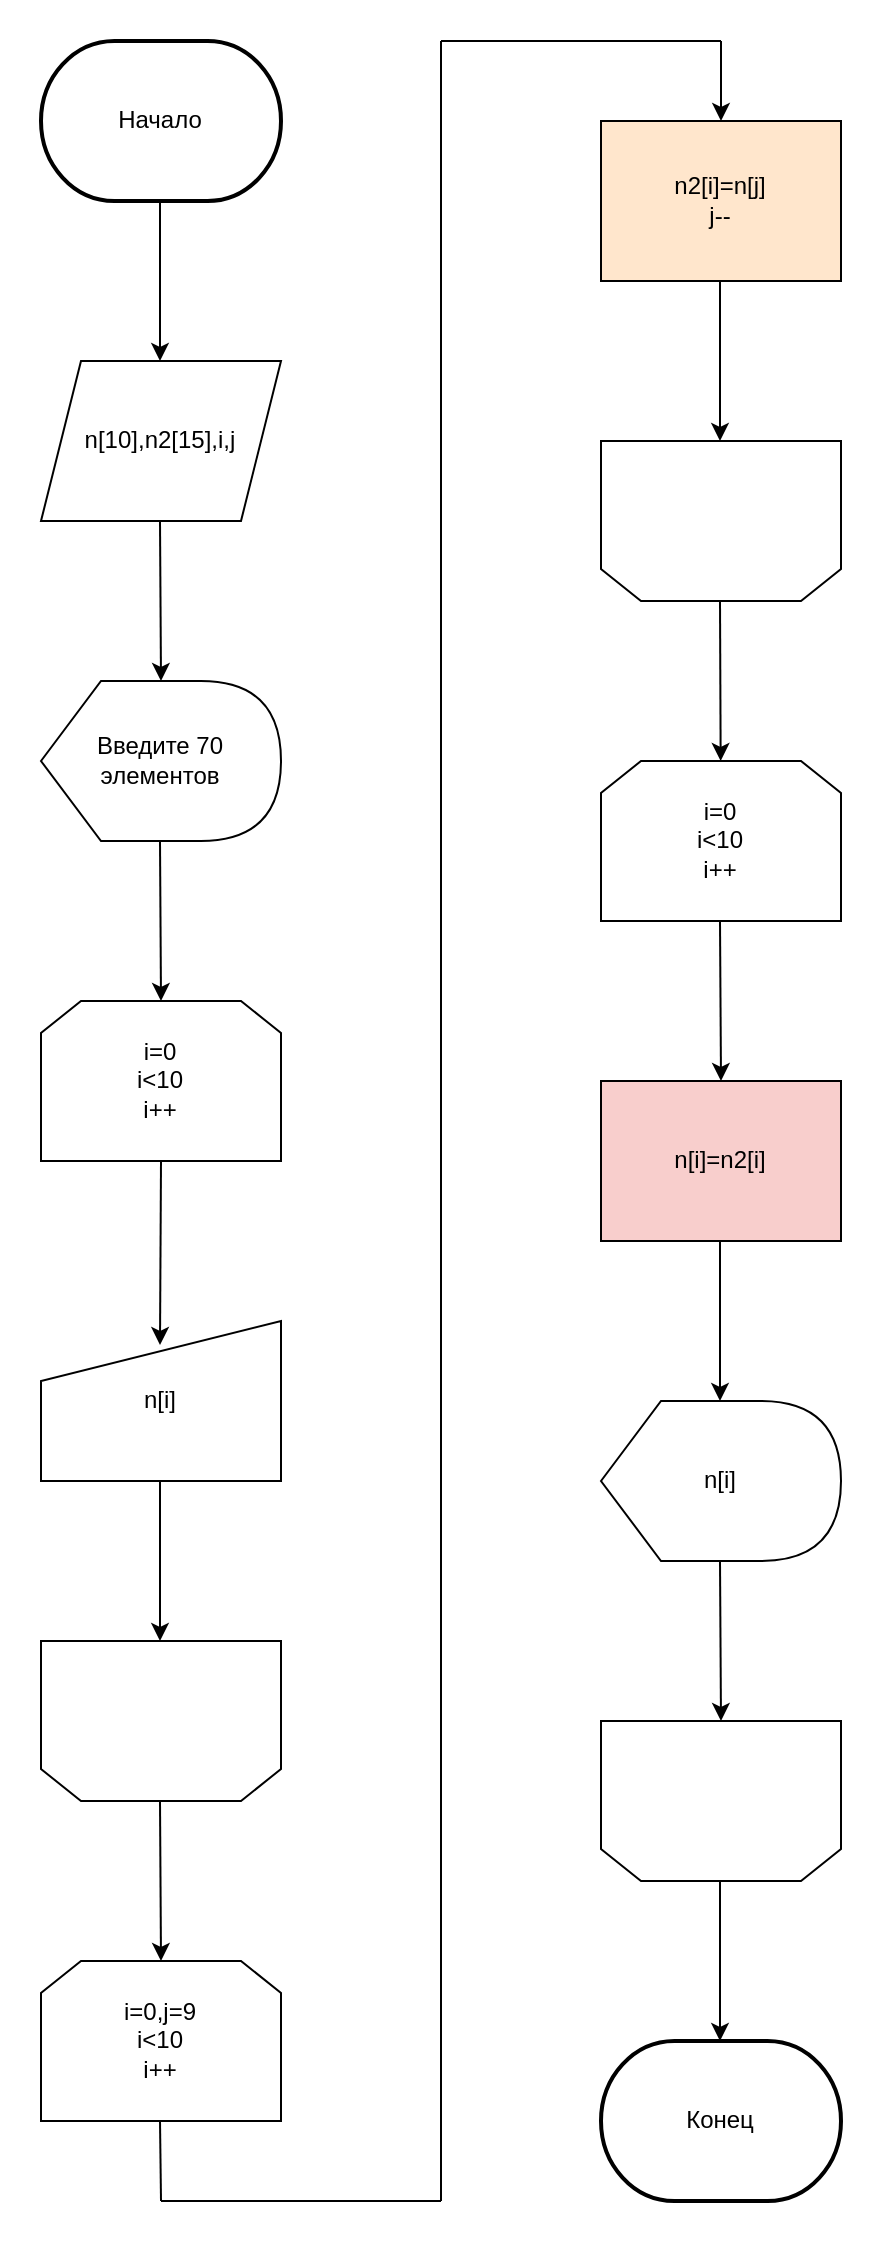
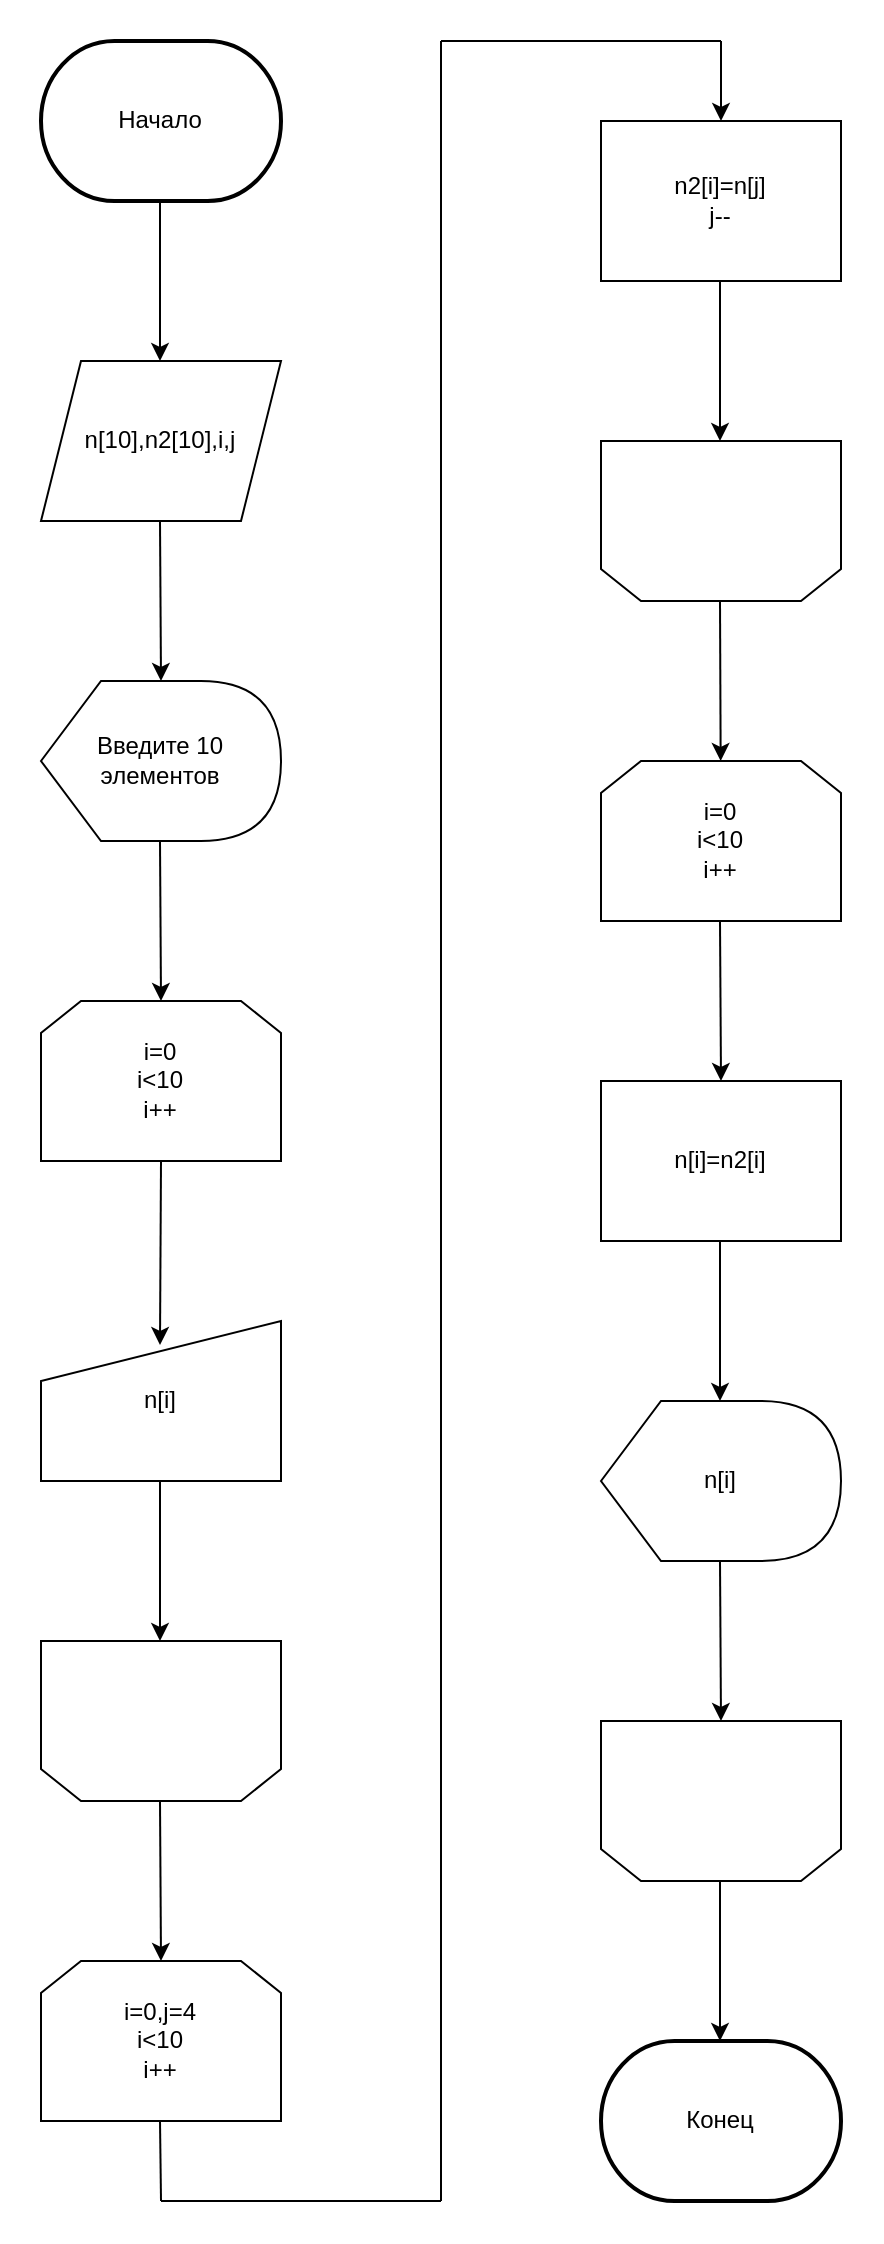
(721, 201) -> (721, 201)
(161, 441) -> (161, 441)
(161, 761) -> (161, 761)
(721, 1161) -> (721, 1161)
(161, 2041) -> (161, 2041)
